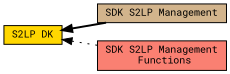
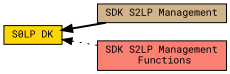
(33, 35) -> (33, 35)
